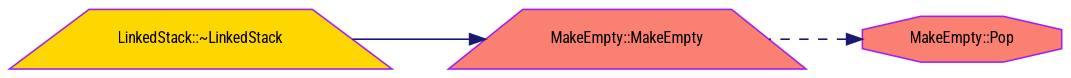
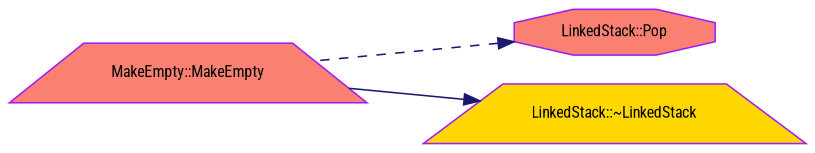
(411, 39) -> (407, 94)
(962, 39) -> (615, 32)
